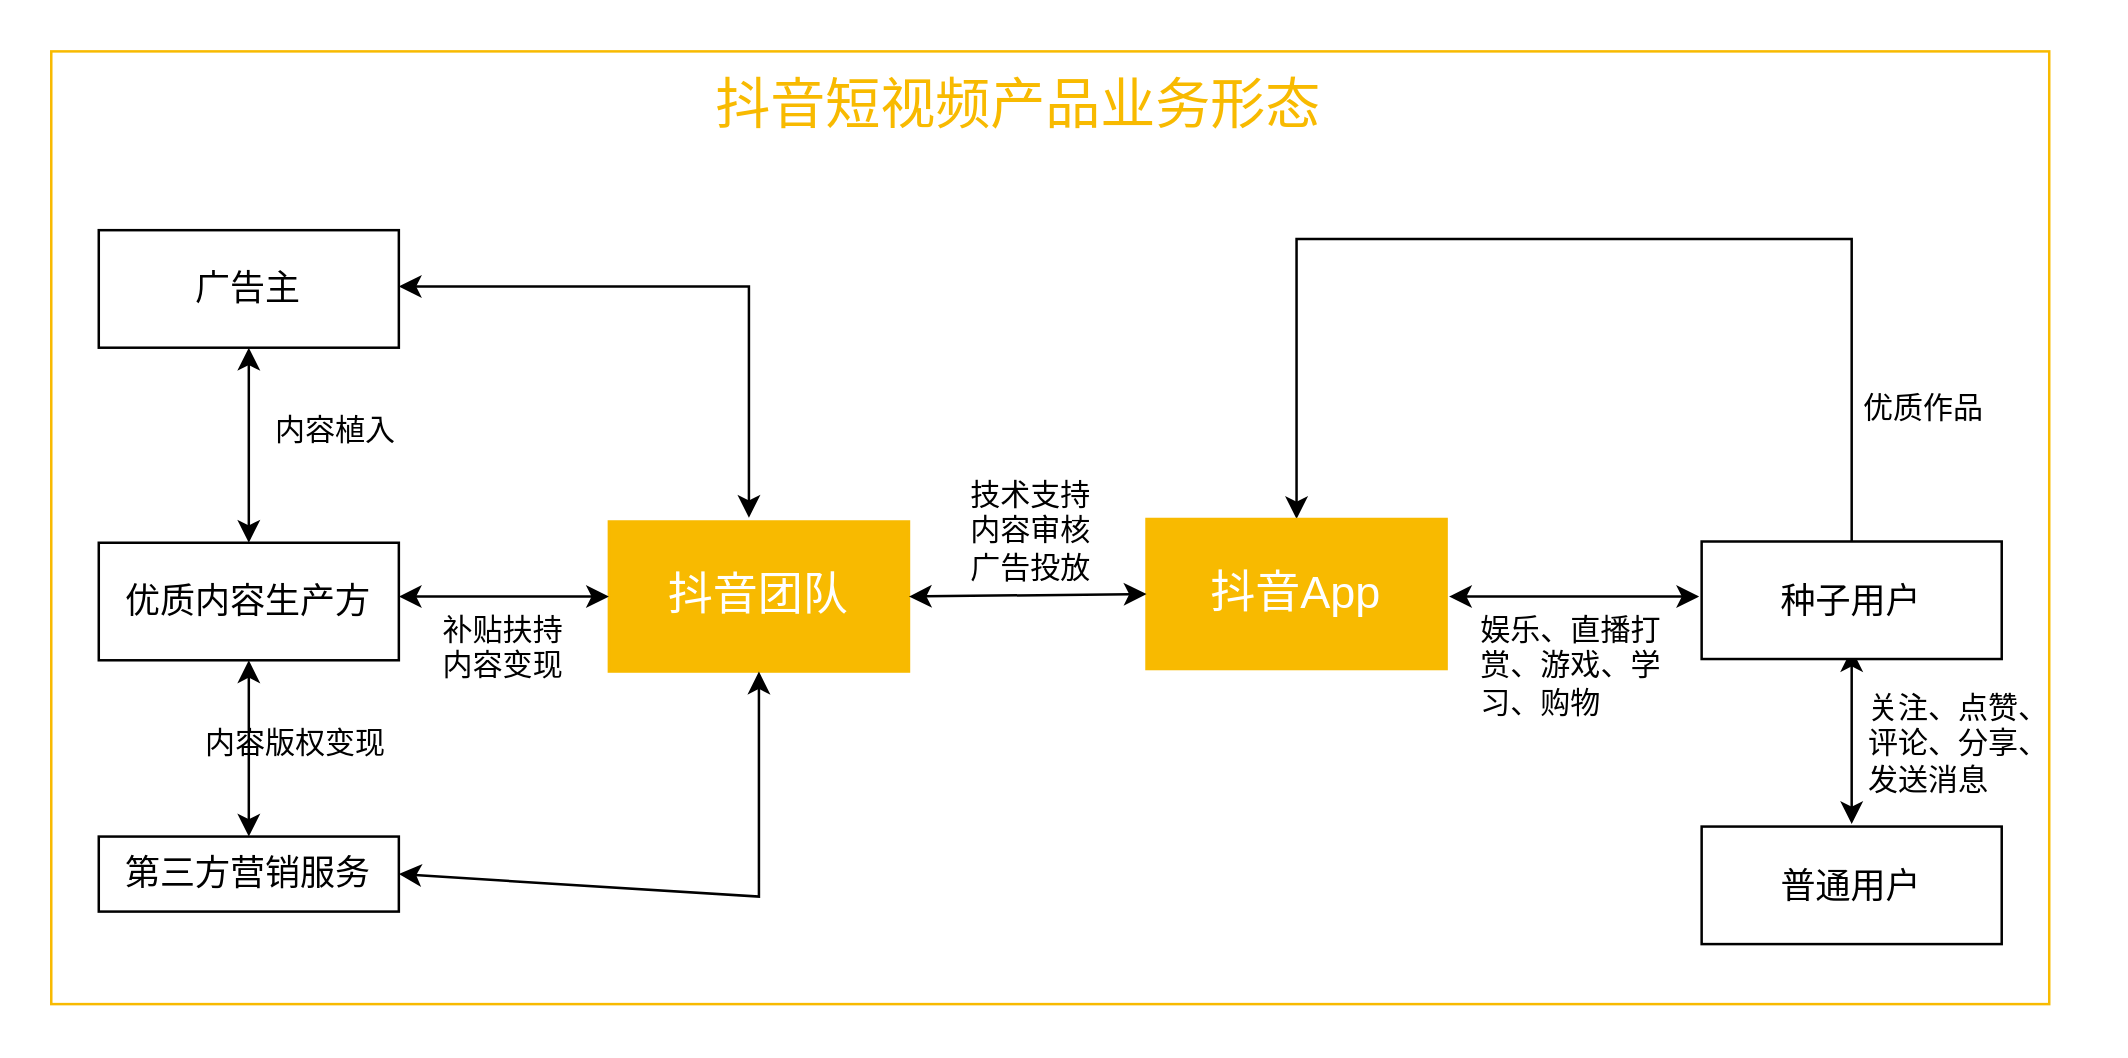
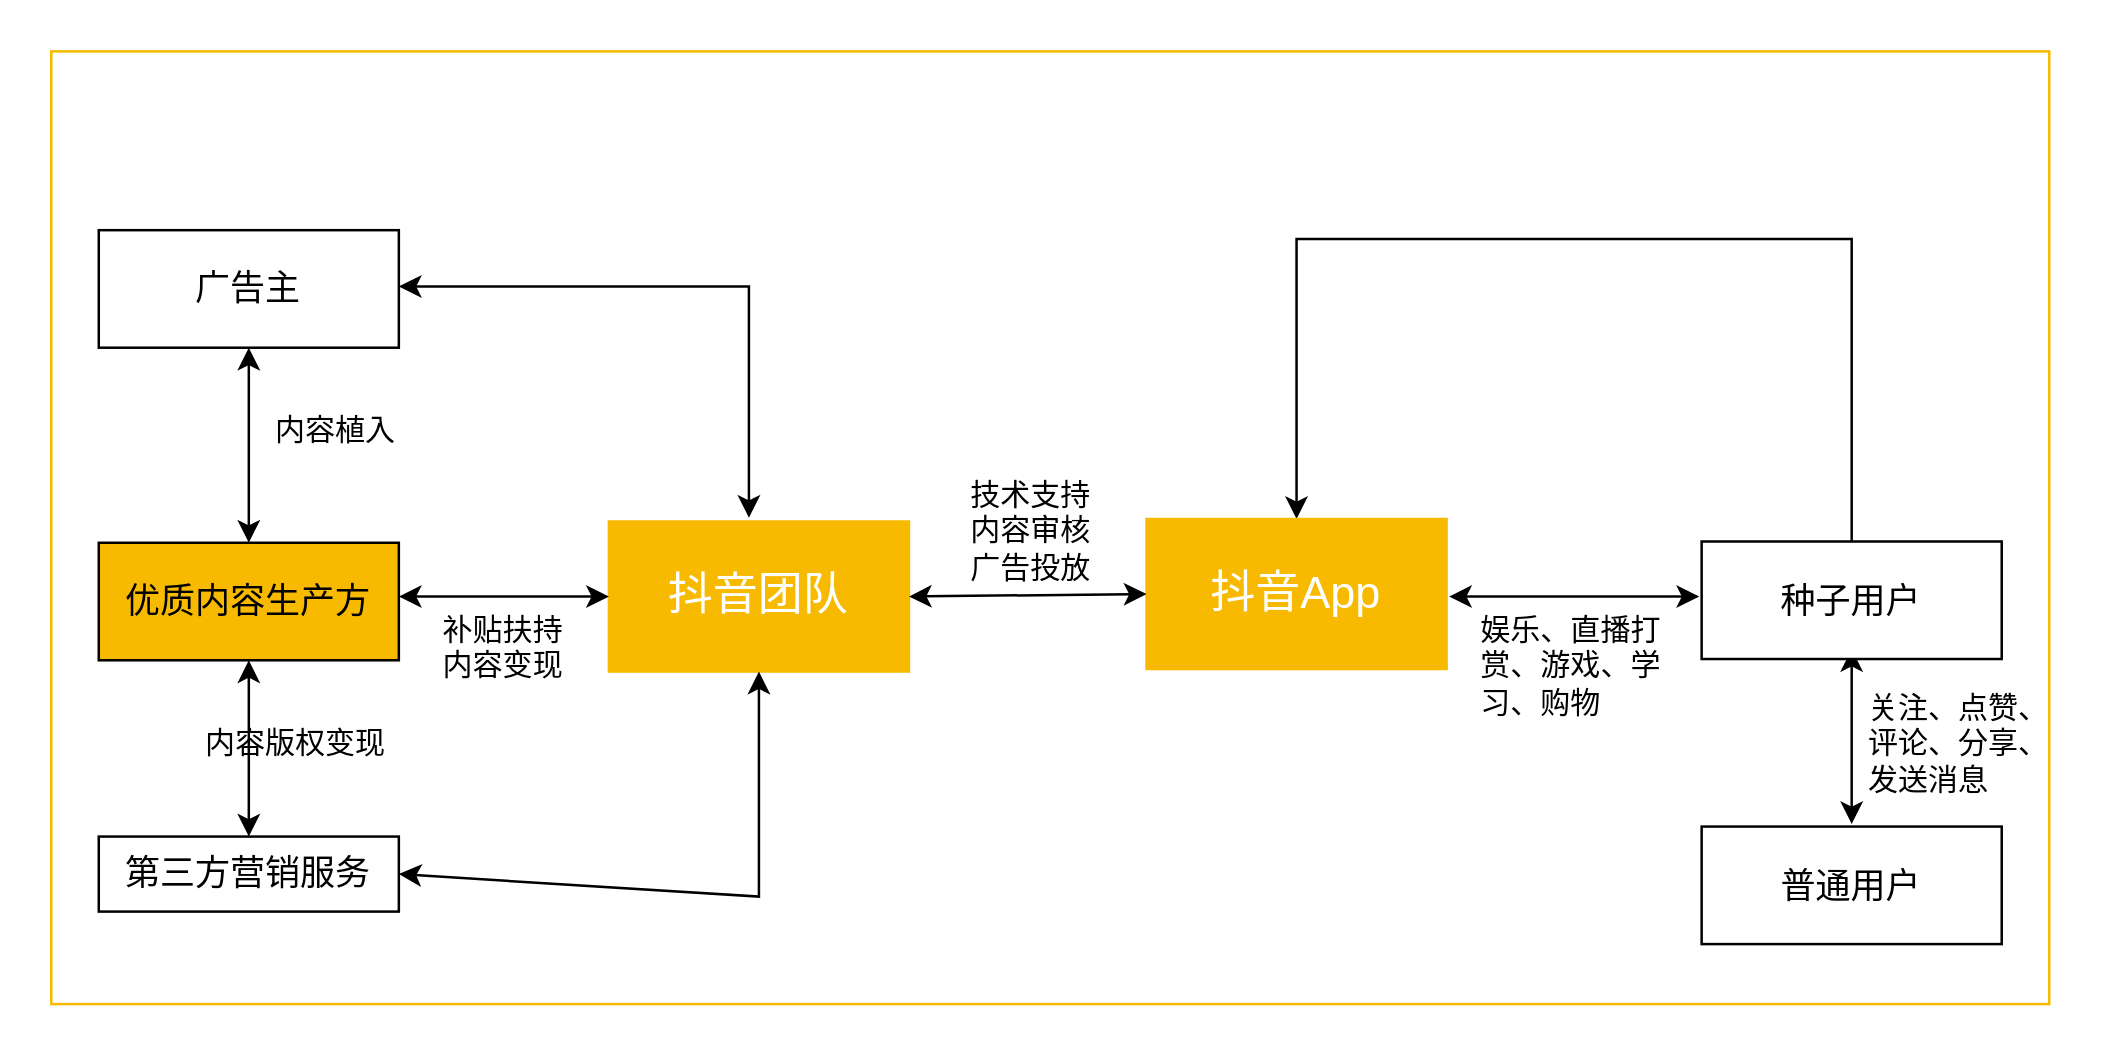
(1050, 106) -> none
(1933, 408) -> none
(249, 601) -> (249, 601)
